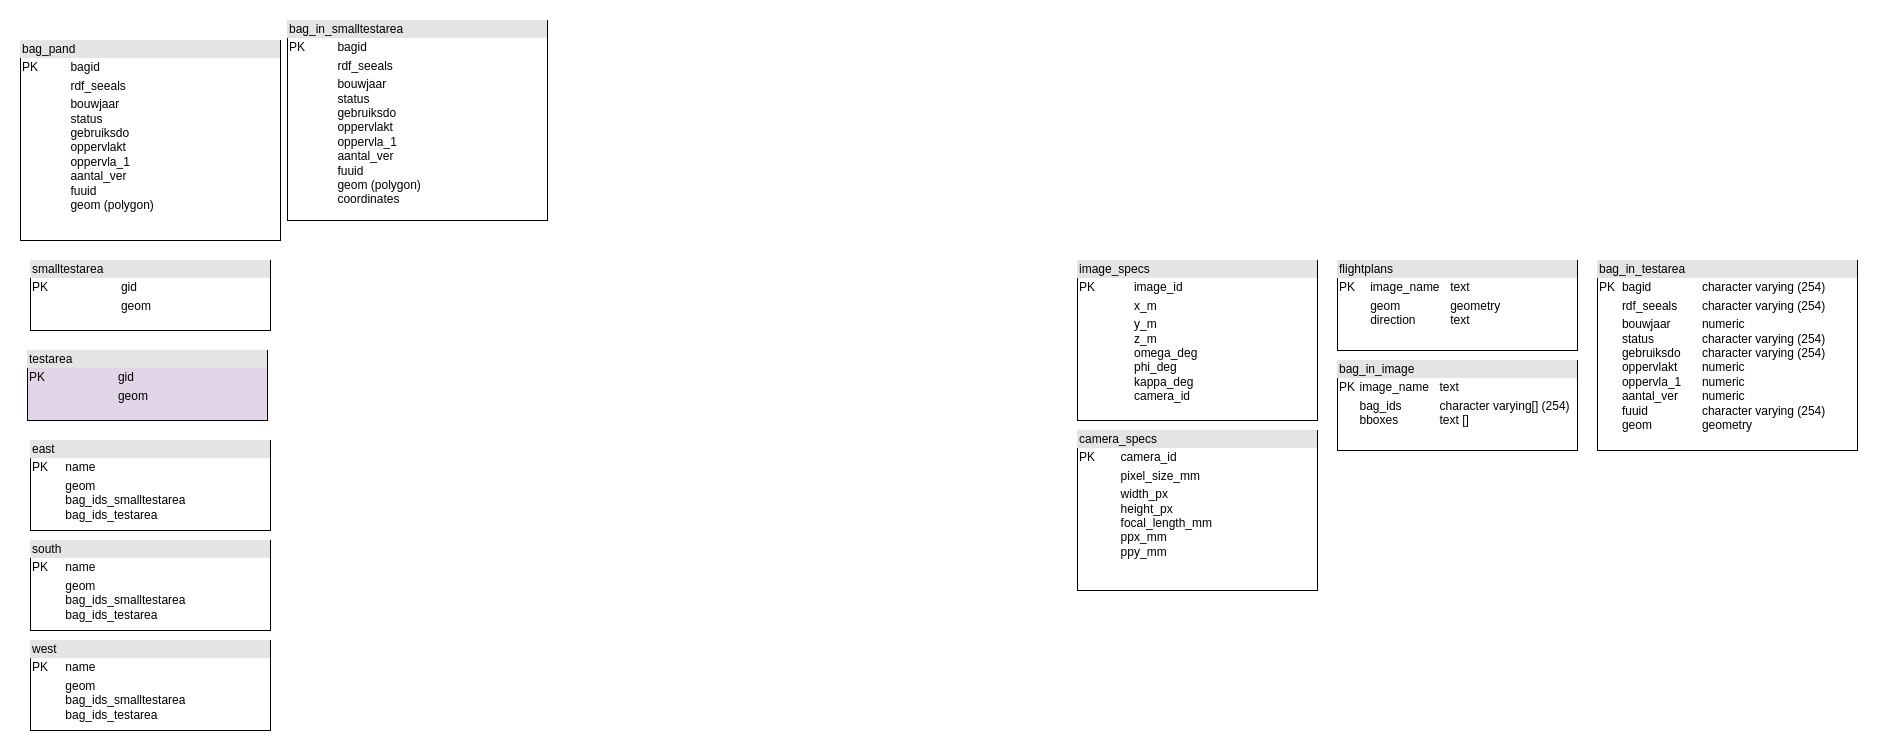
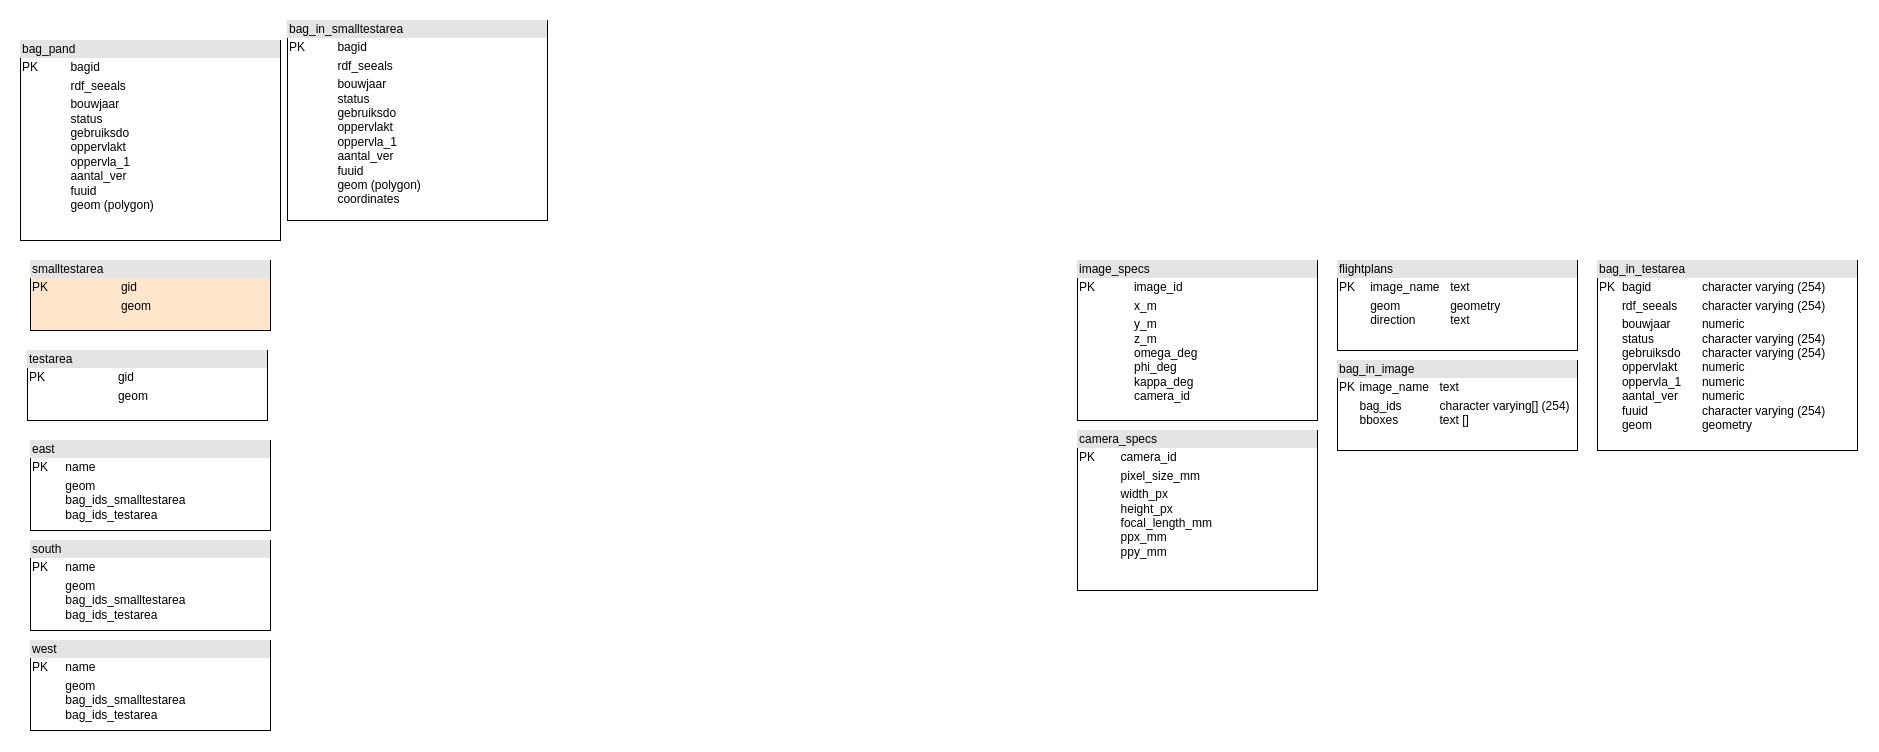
(151, 296) -> (151, 296)
(148, 386) -> (148, 386)
